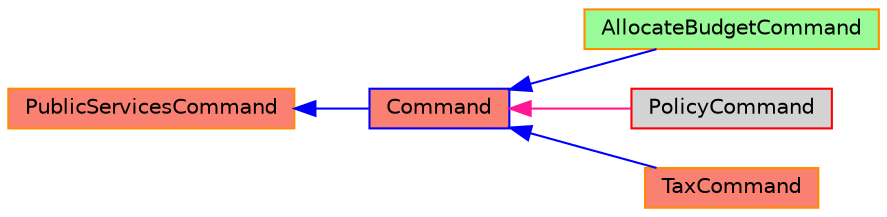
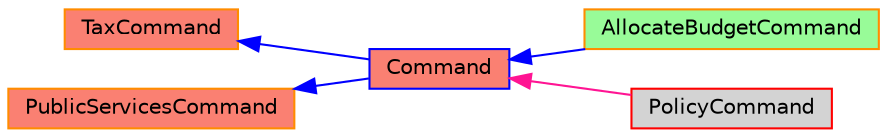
(593, 151) -> (315, 52)
